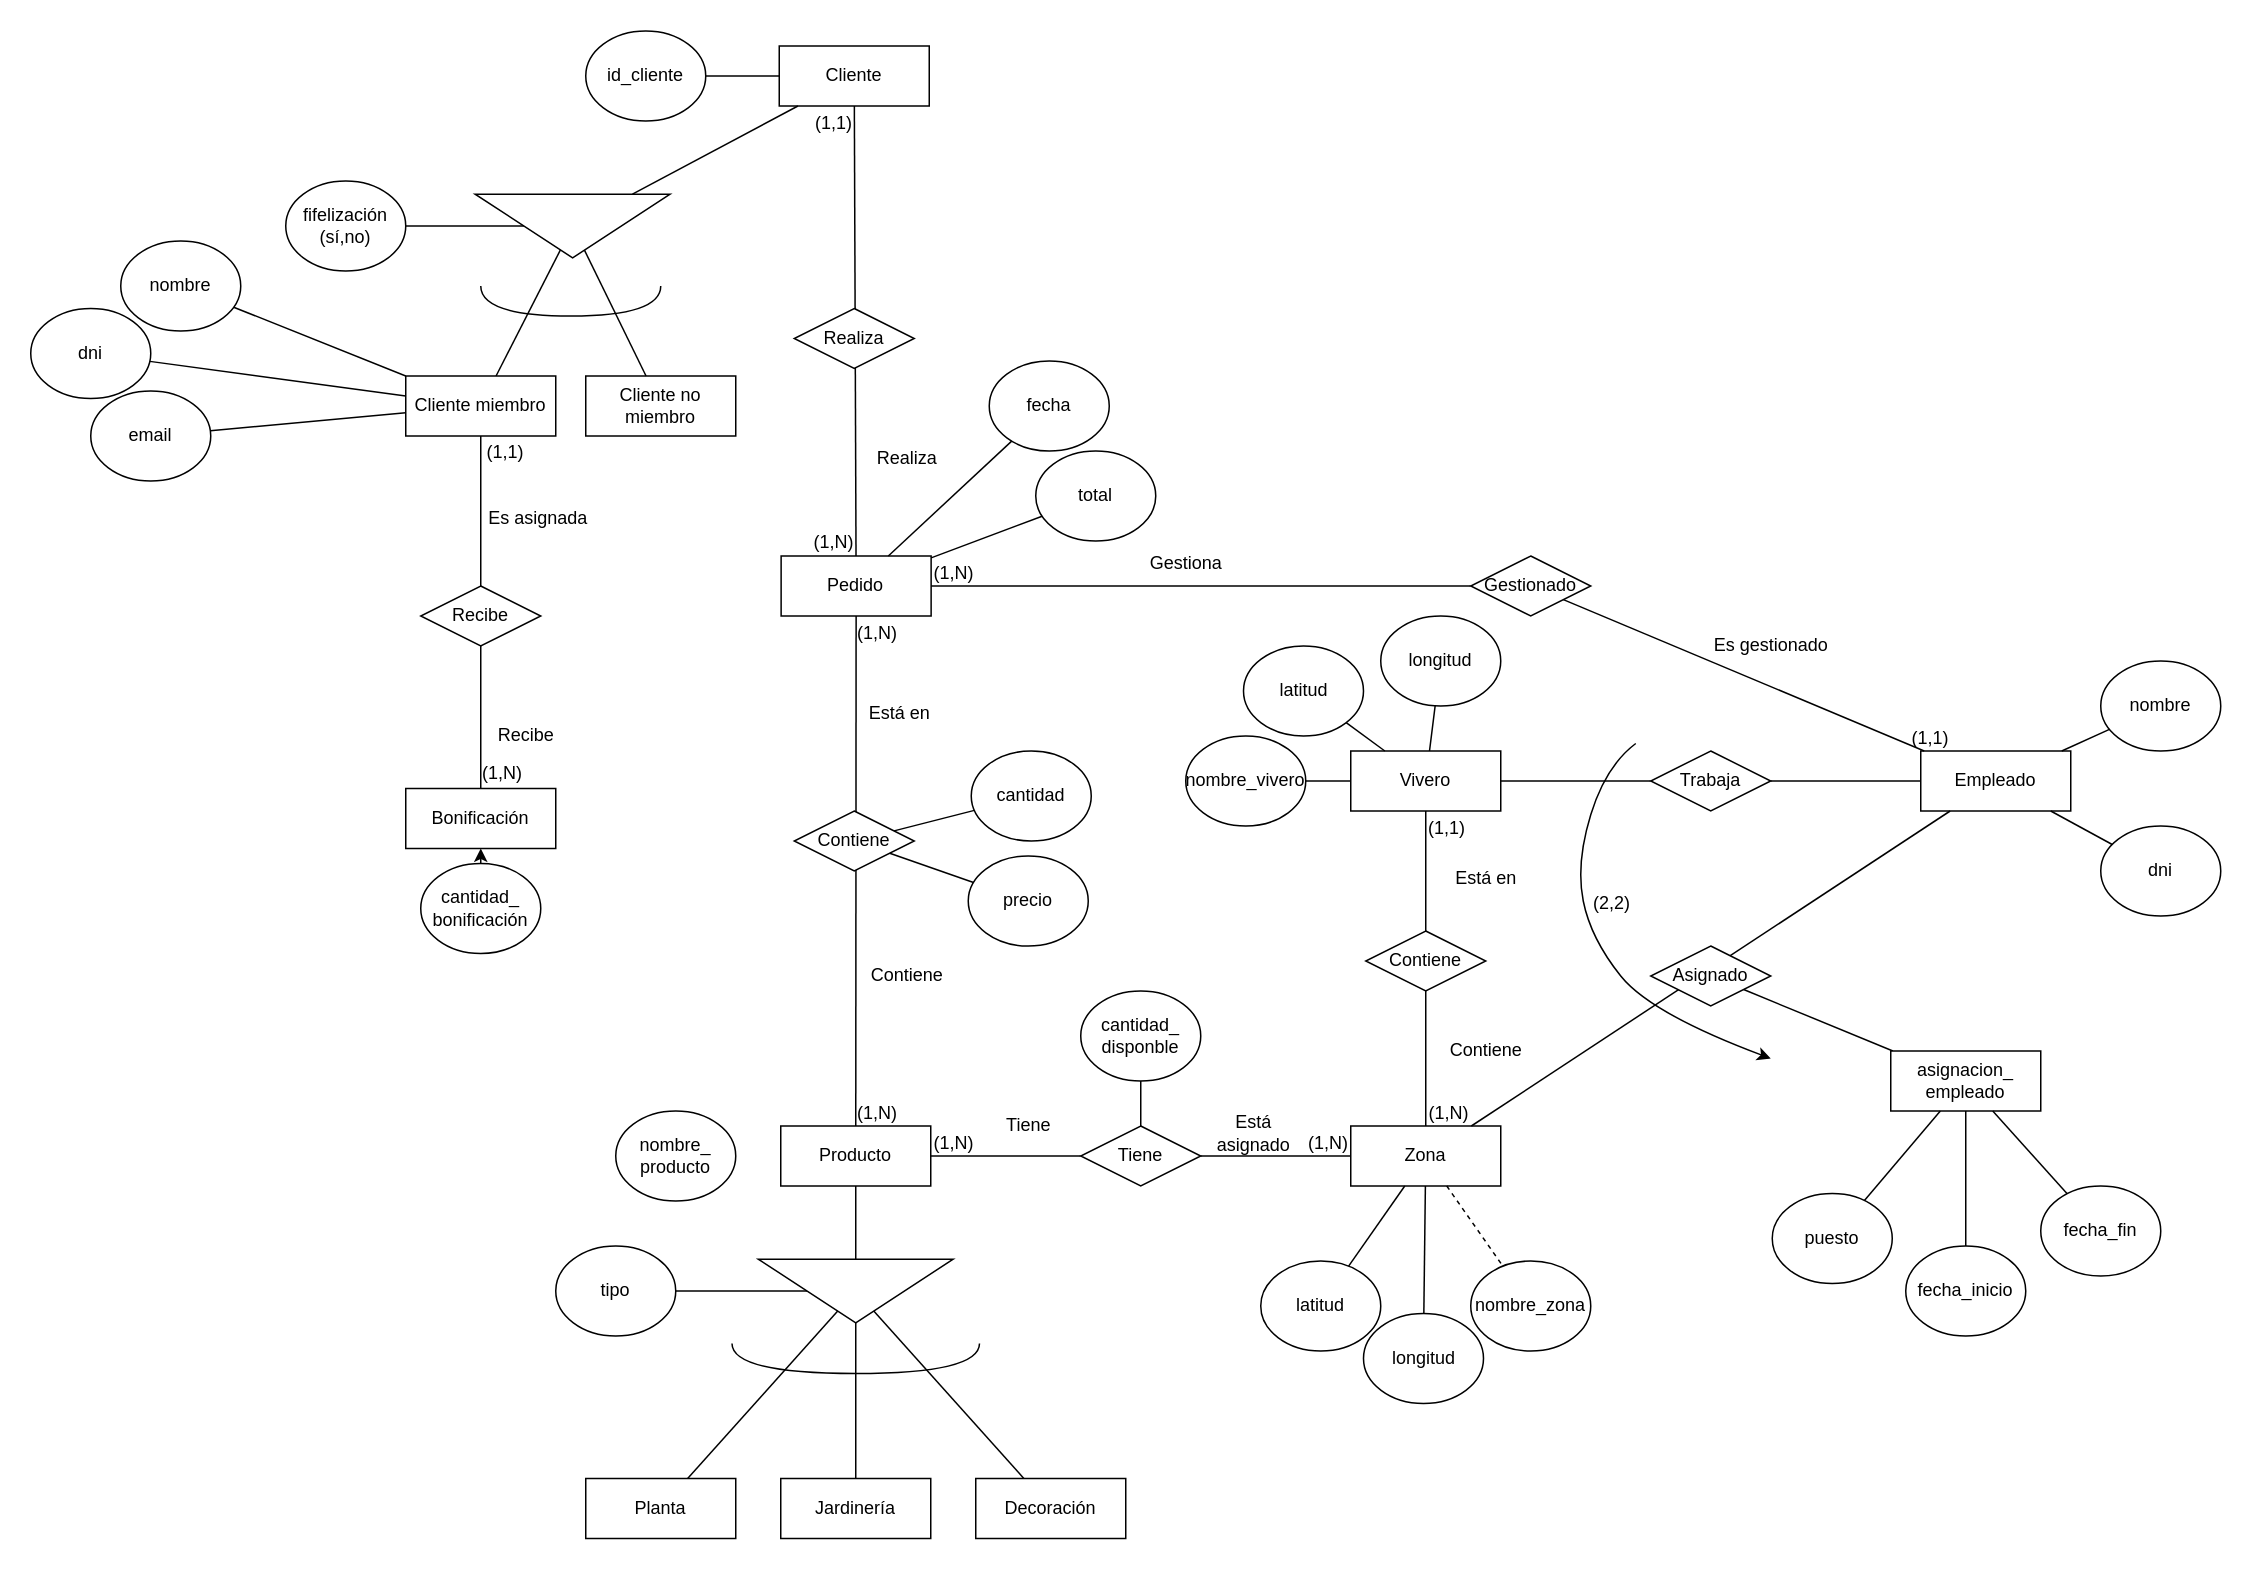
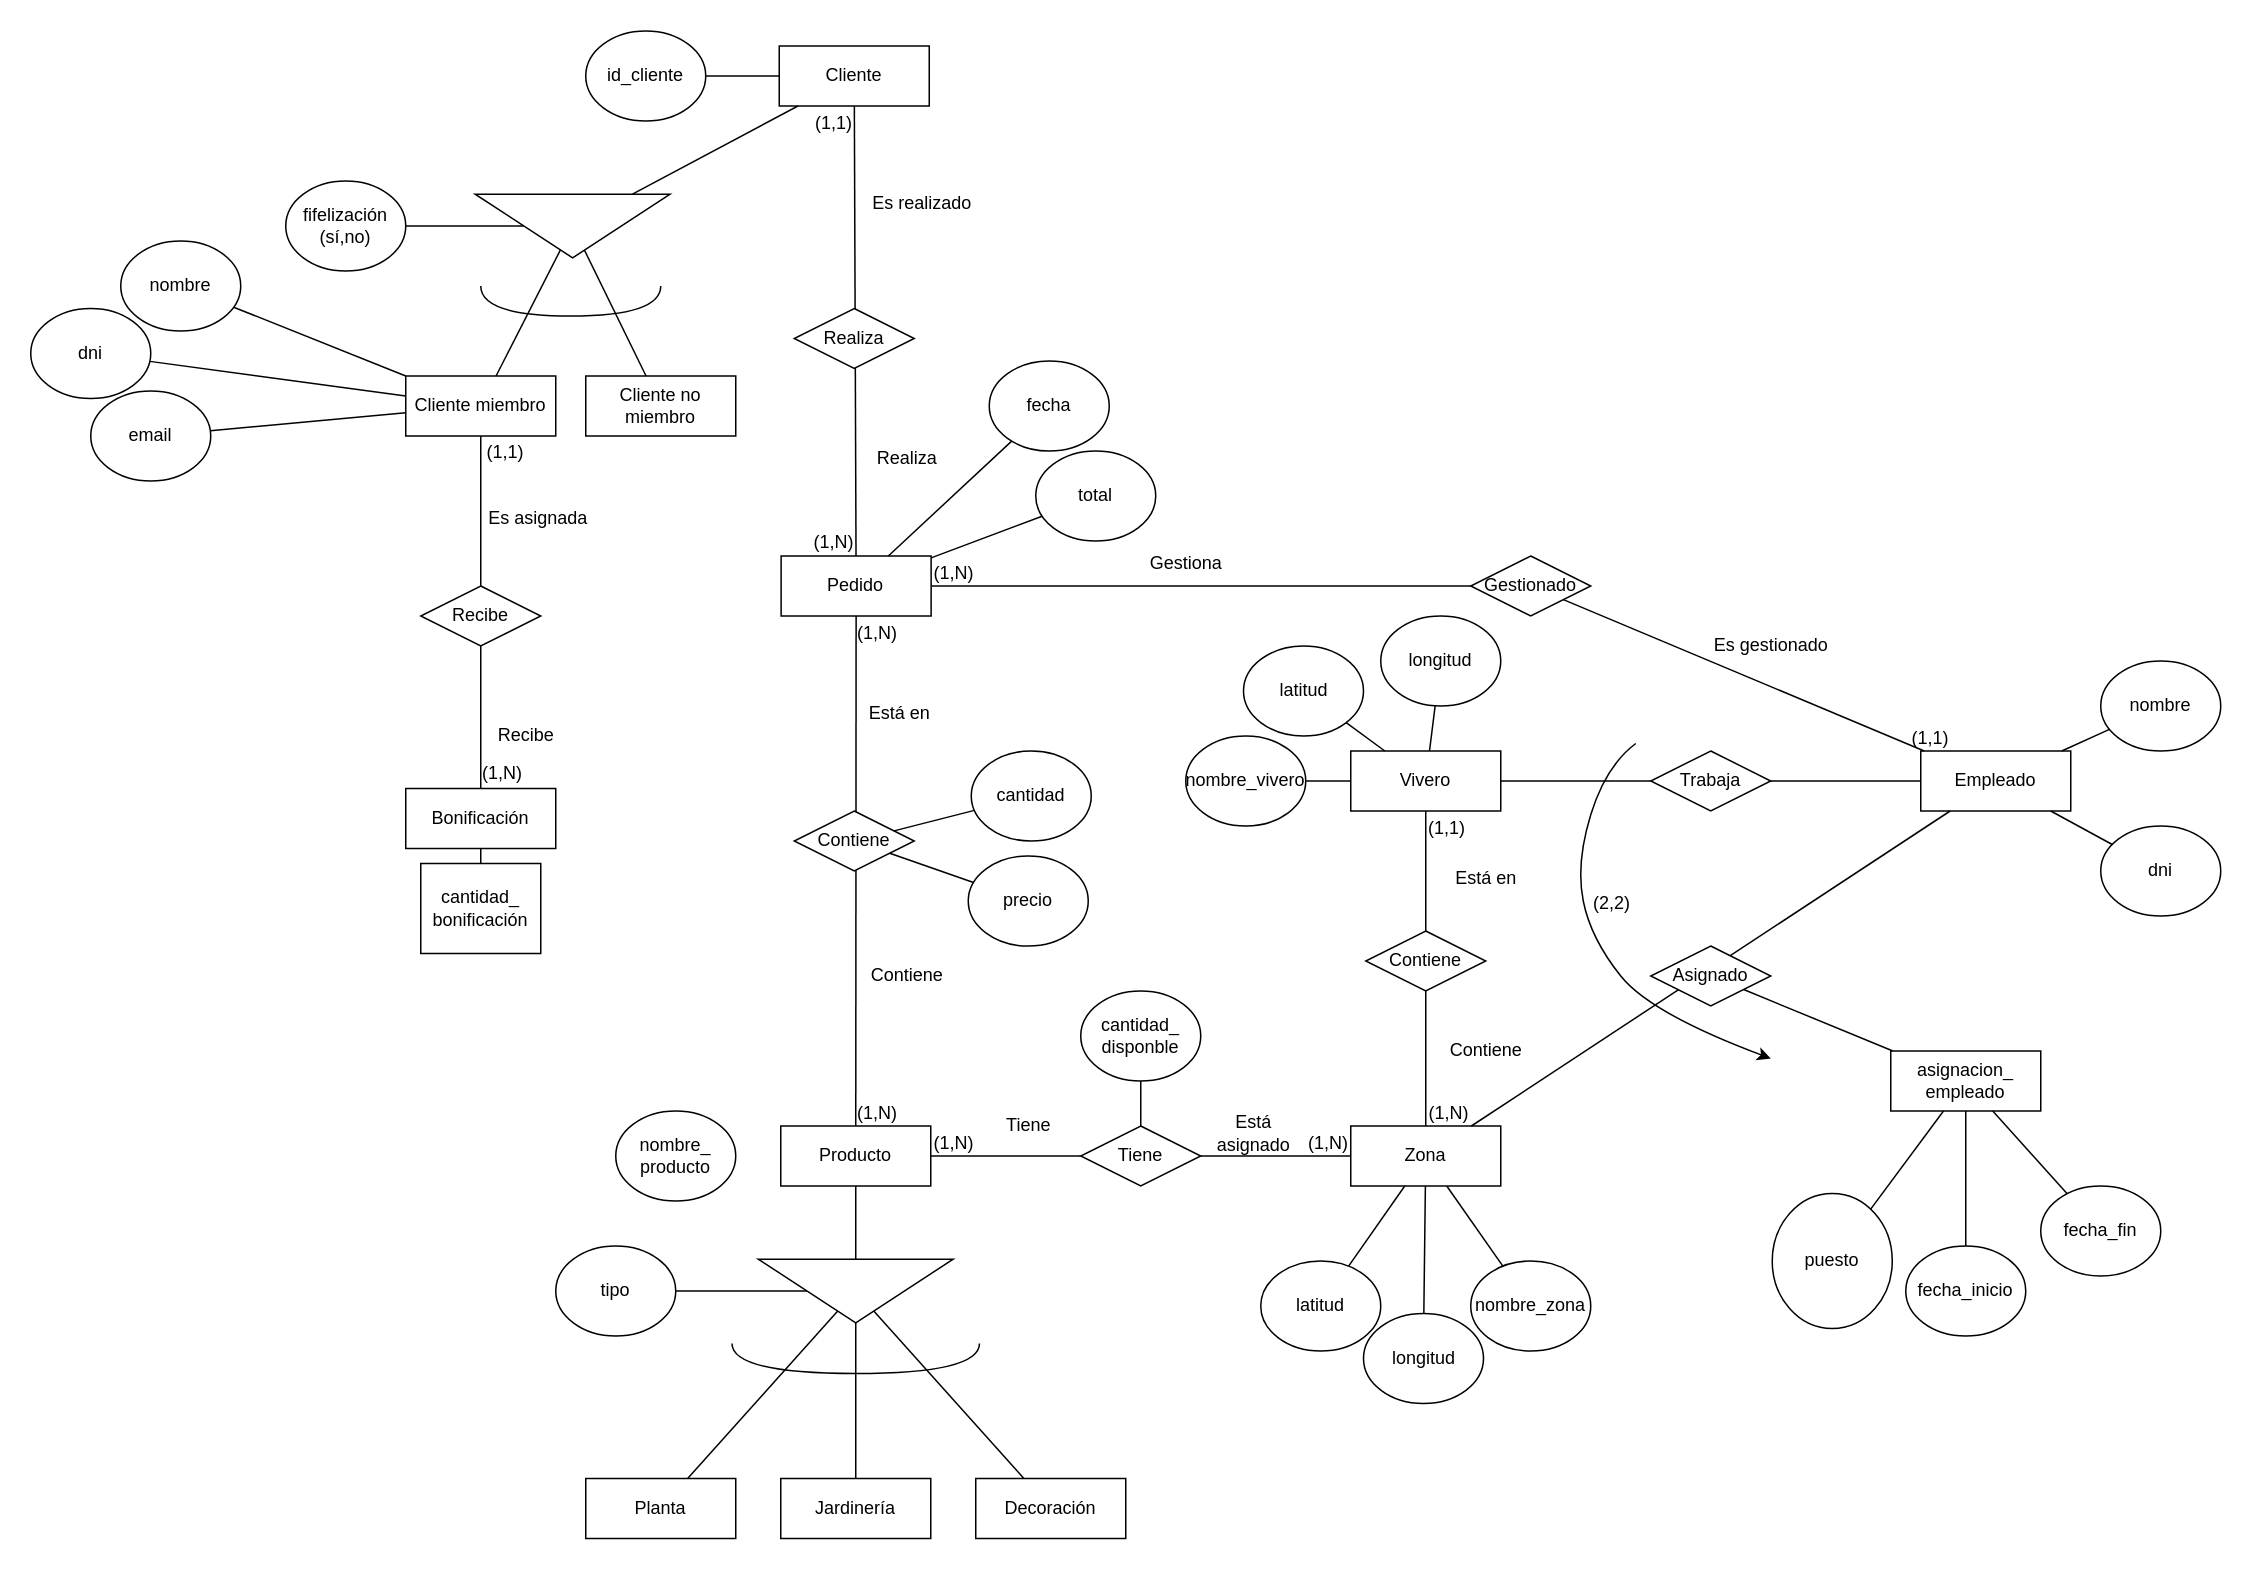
none -> (922, 203)
(481, 860) -> (481, 855)
(481, 908) -> (481, 908)
(1475, 1226) -> (1475, 1226)
(1832, 1238) -> (1832, 1261)
